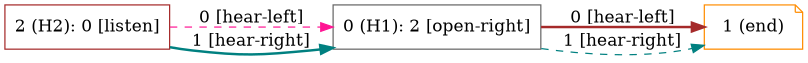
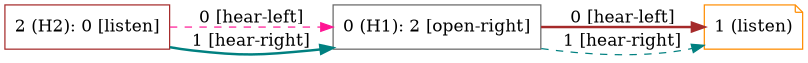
(753, 27) -> (753, 27)
